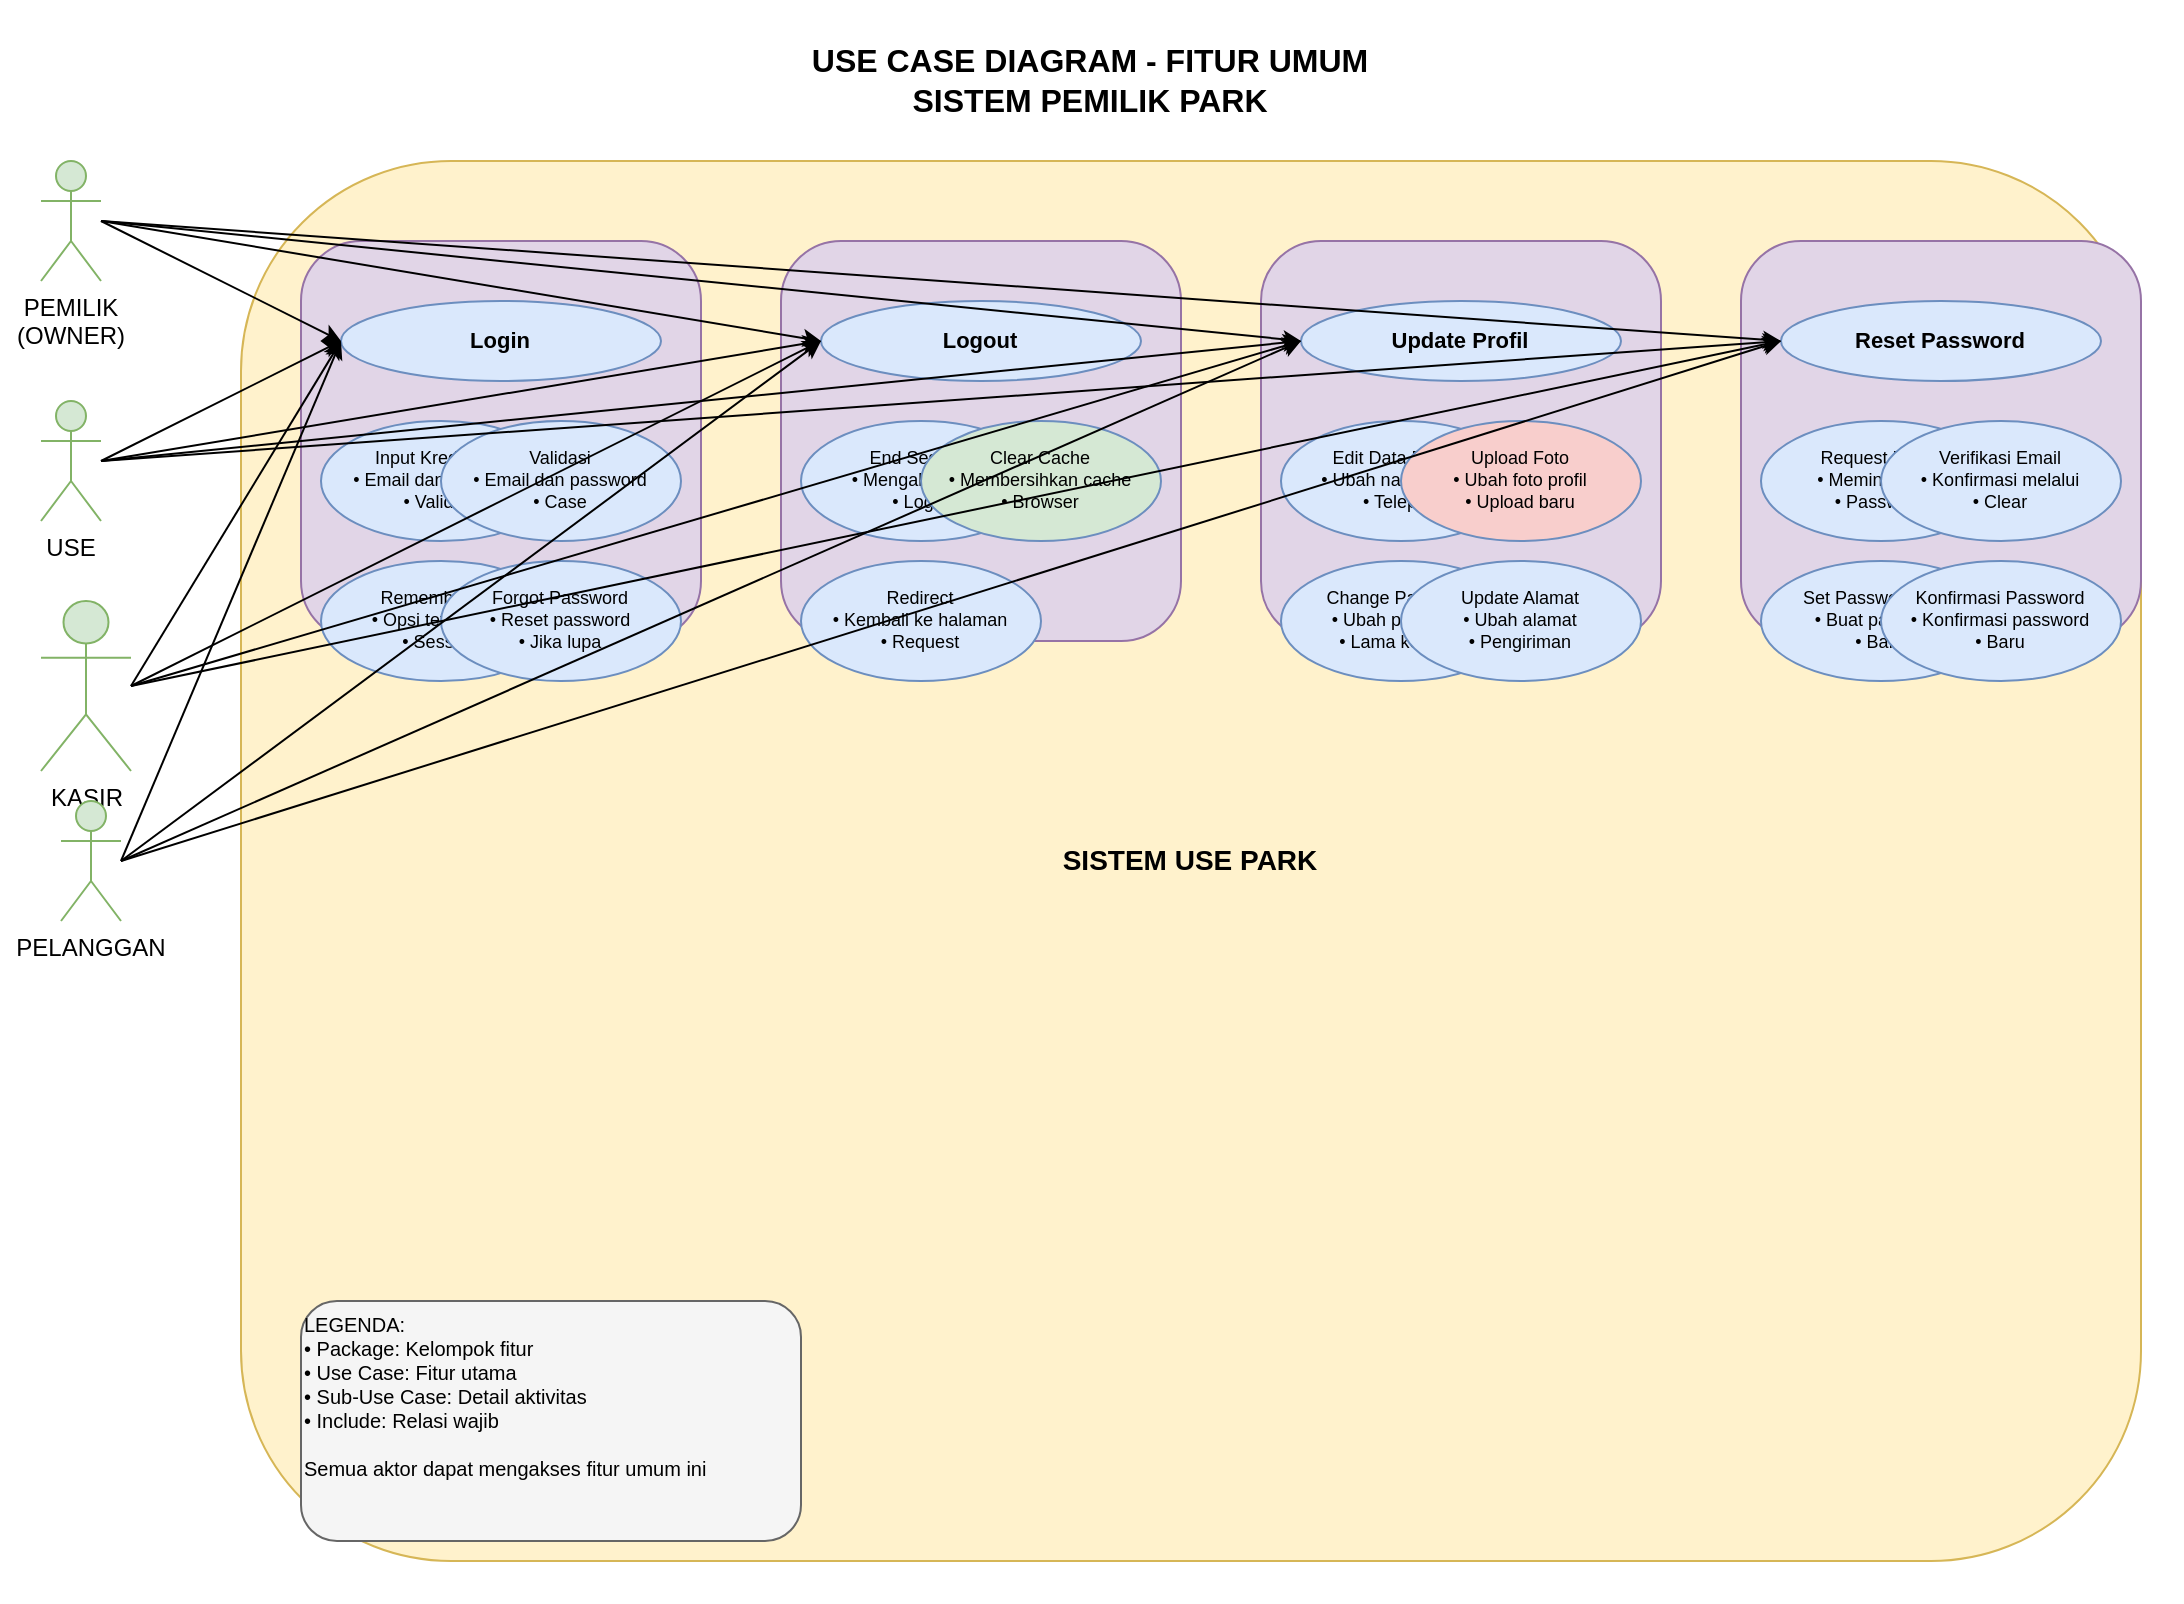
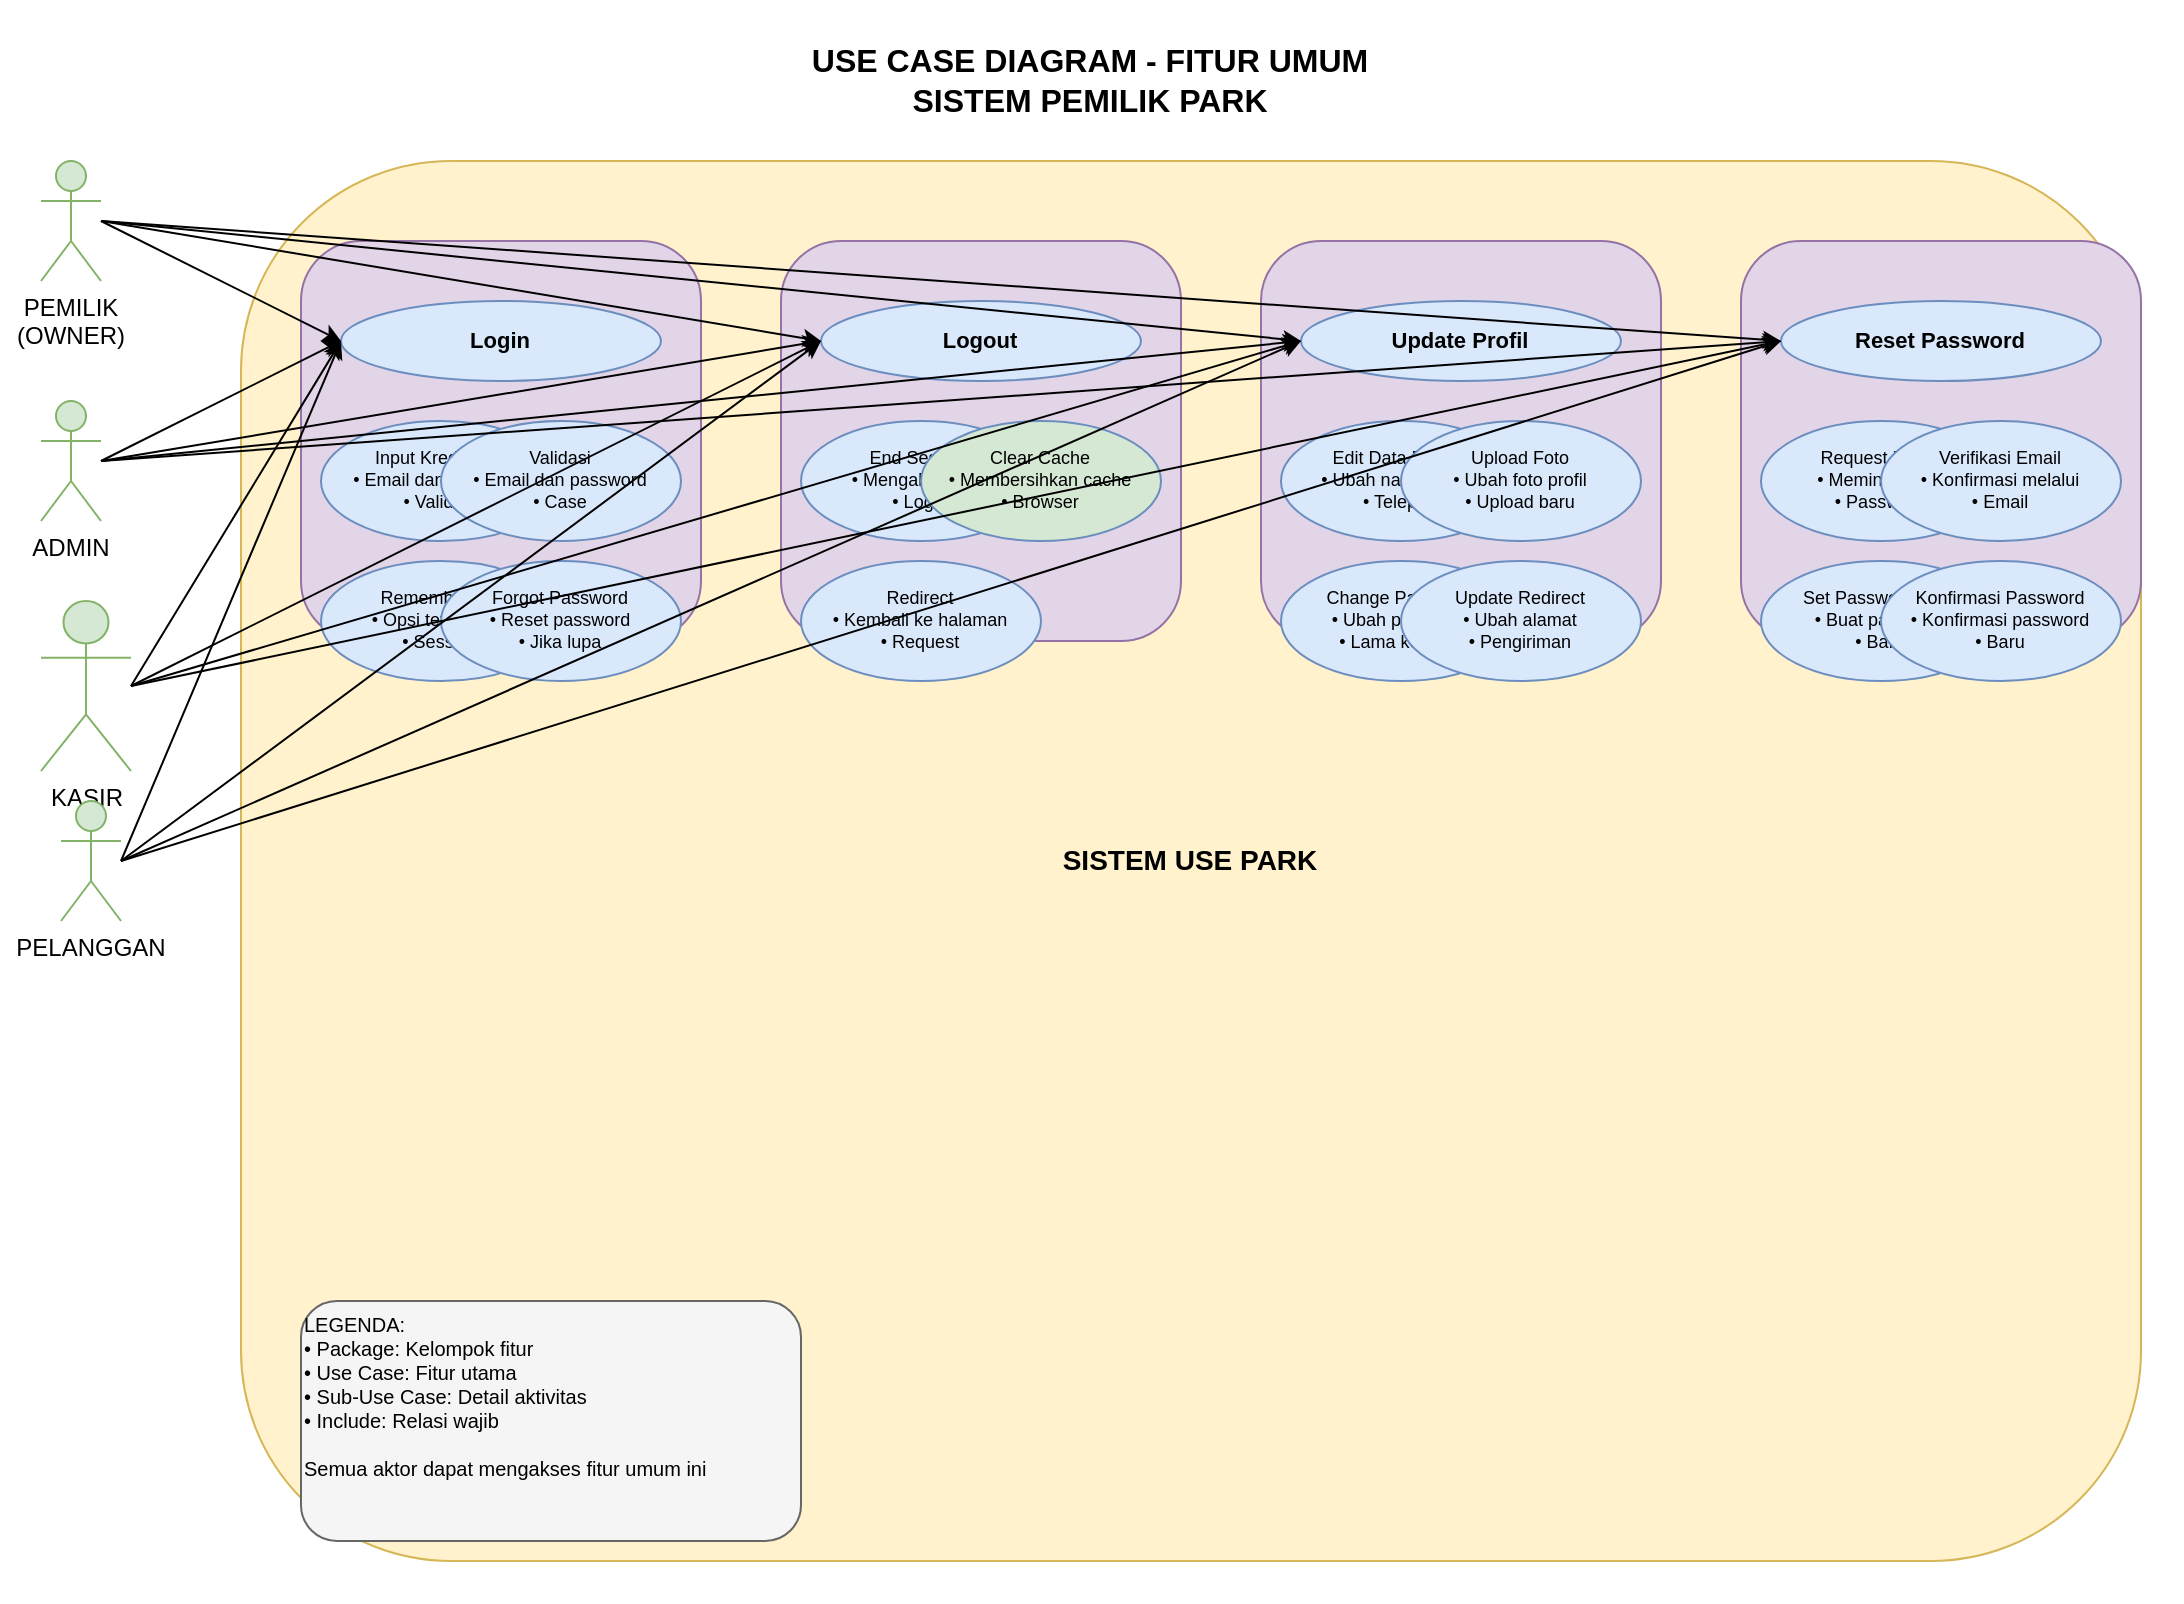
(1521, 481) -> (1521, 481)
(2001, 481) -> (2001, 481)
(72, 549) -> (72, 549)
(1521, 621) -> (1521, 621)
